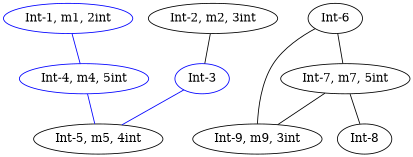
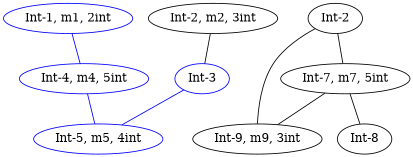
(335, 18) -> (335, 18)
(98, 139) -> (98, 139)
